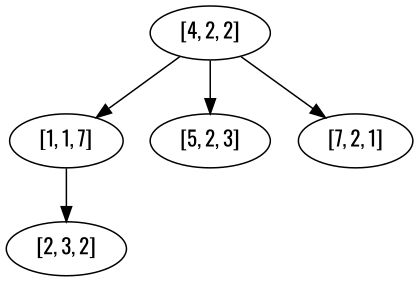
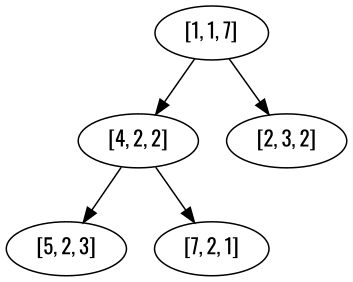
(144, 82) -> (180, 80)
